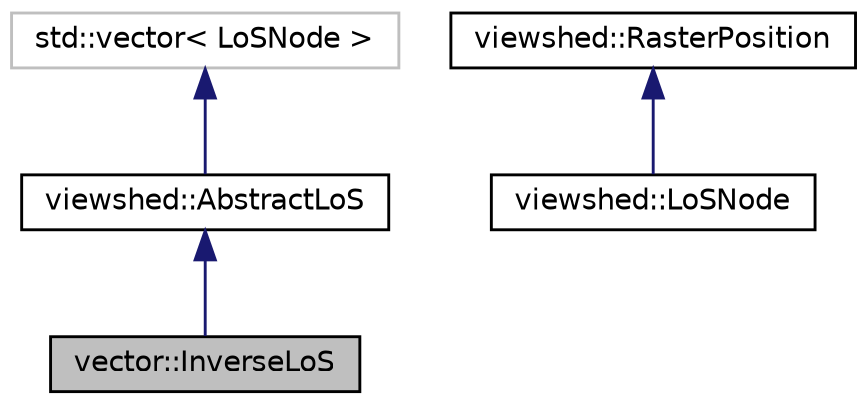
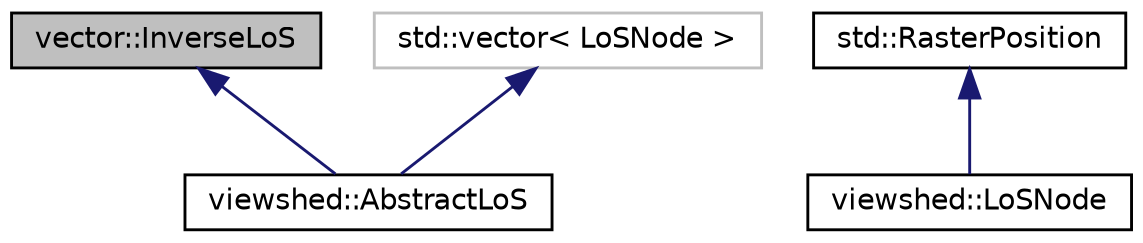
(653, 40) -> (970, 40)
(205, 298) -> (279, 130)
